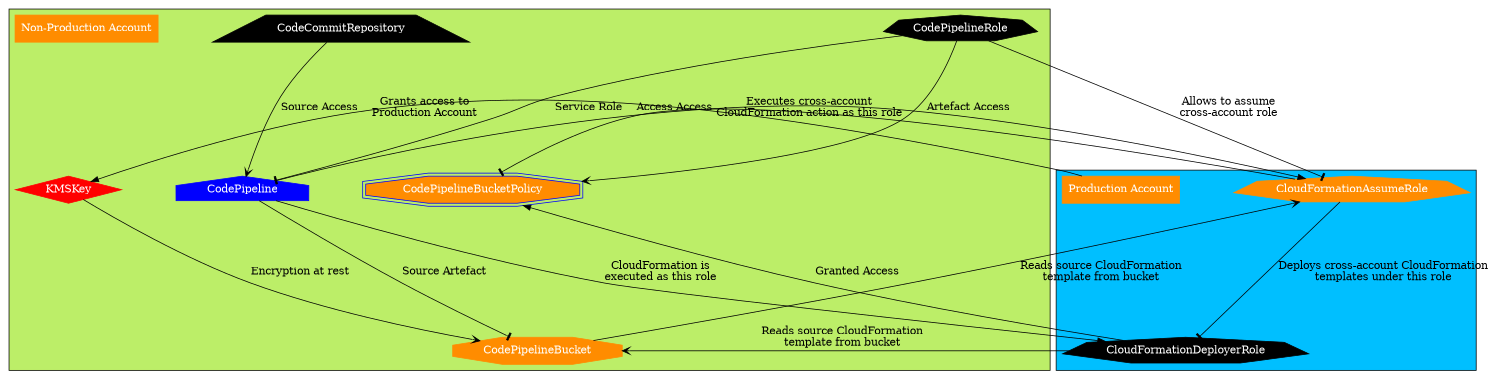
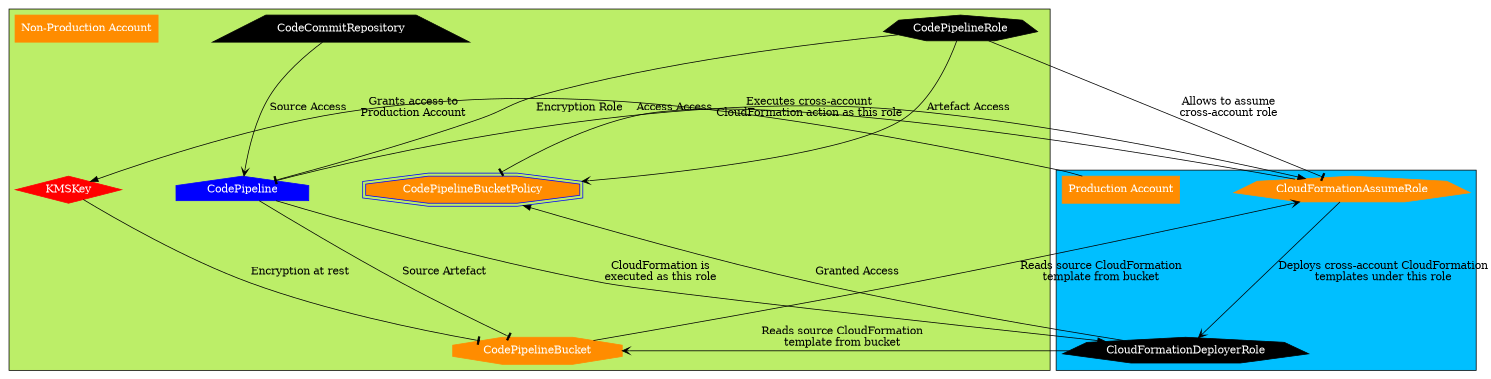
(589, 108) -> (579, 108)
(1271, 268) -> (1272, 267)
(270, 290) -> (272, 290)
